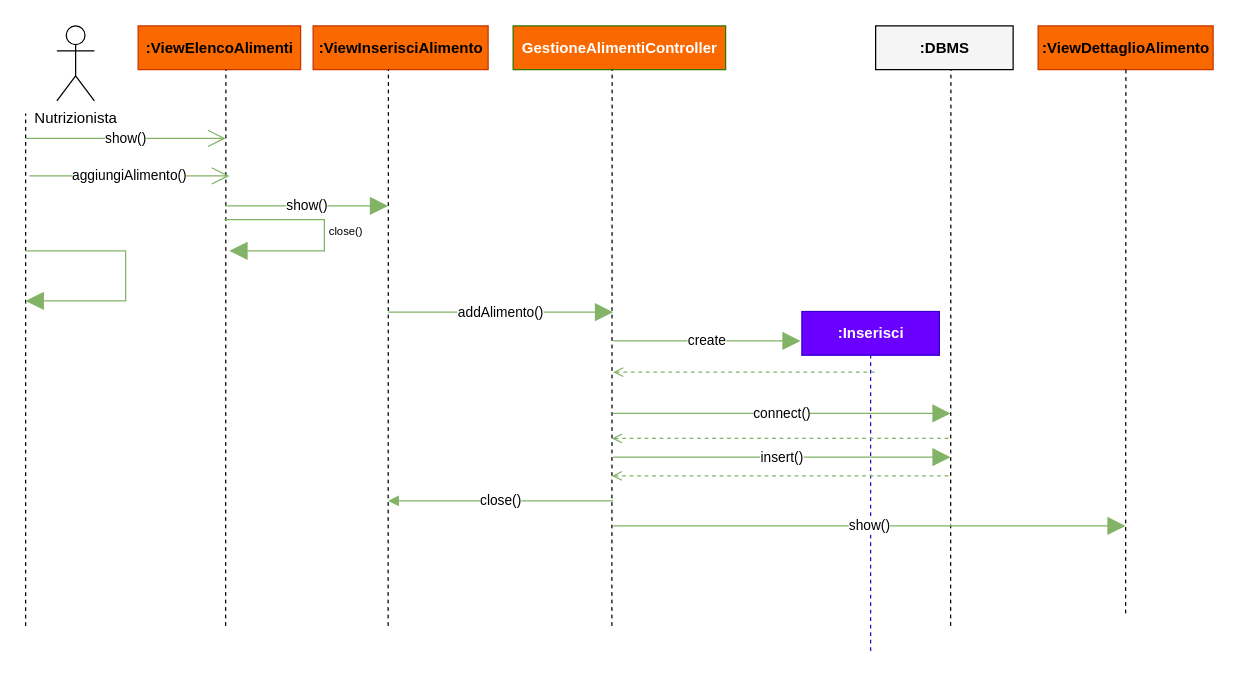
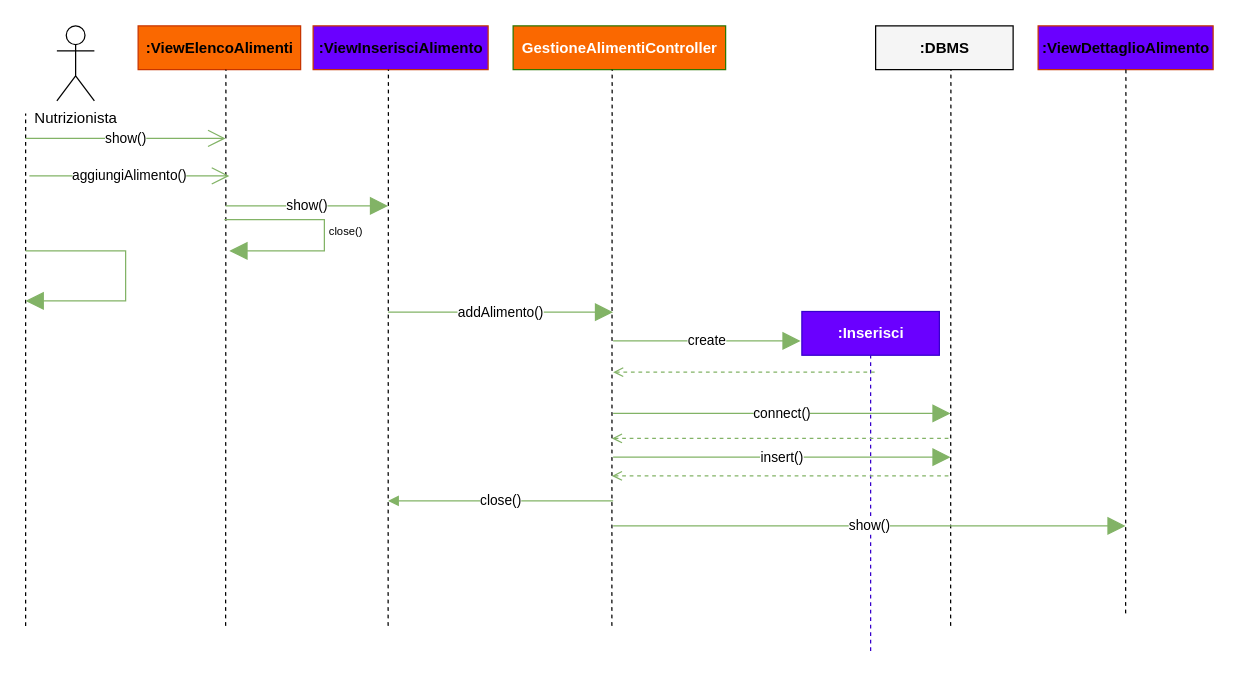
(401, 48) -> (401, 48)
(1126, 48) -> (1126, 48)
